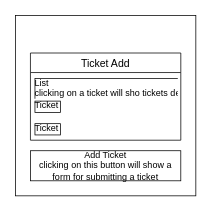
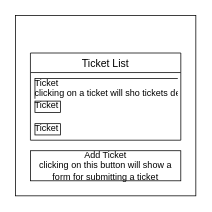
(105, 63) -> (105, 63)
(43, 83) -> (48, 83)
